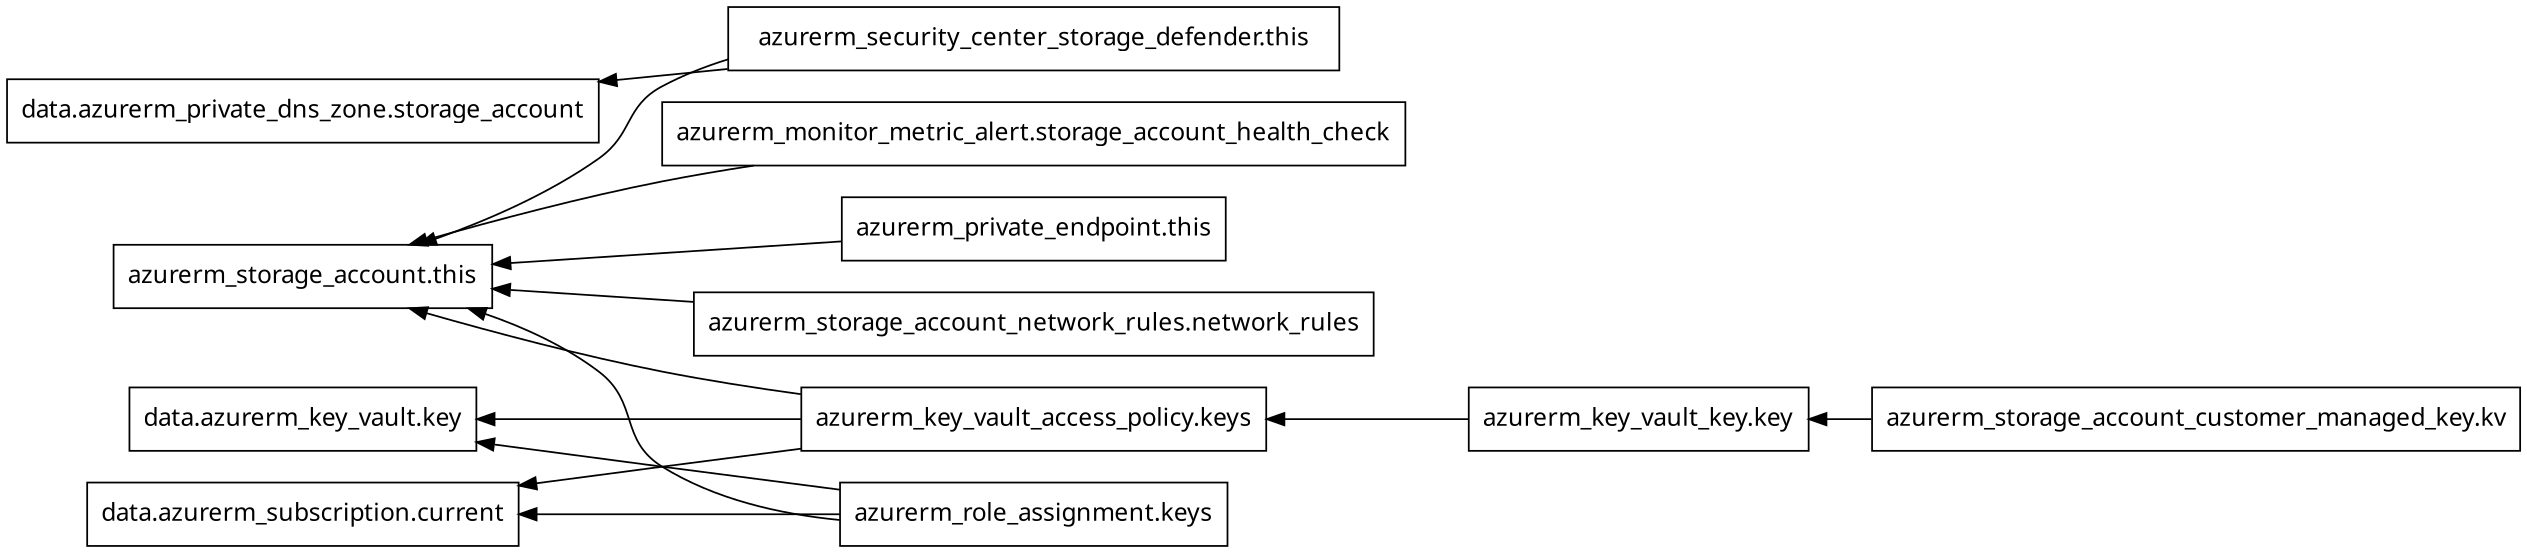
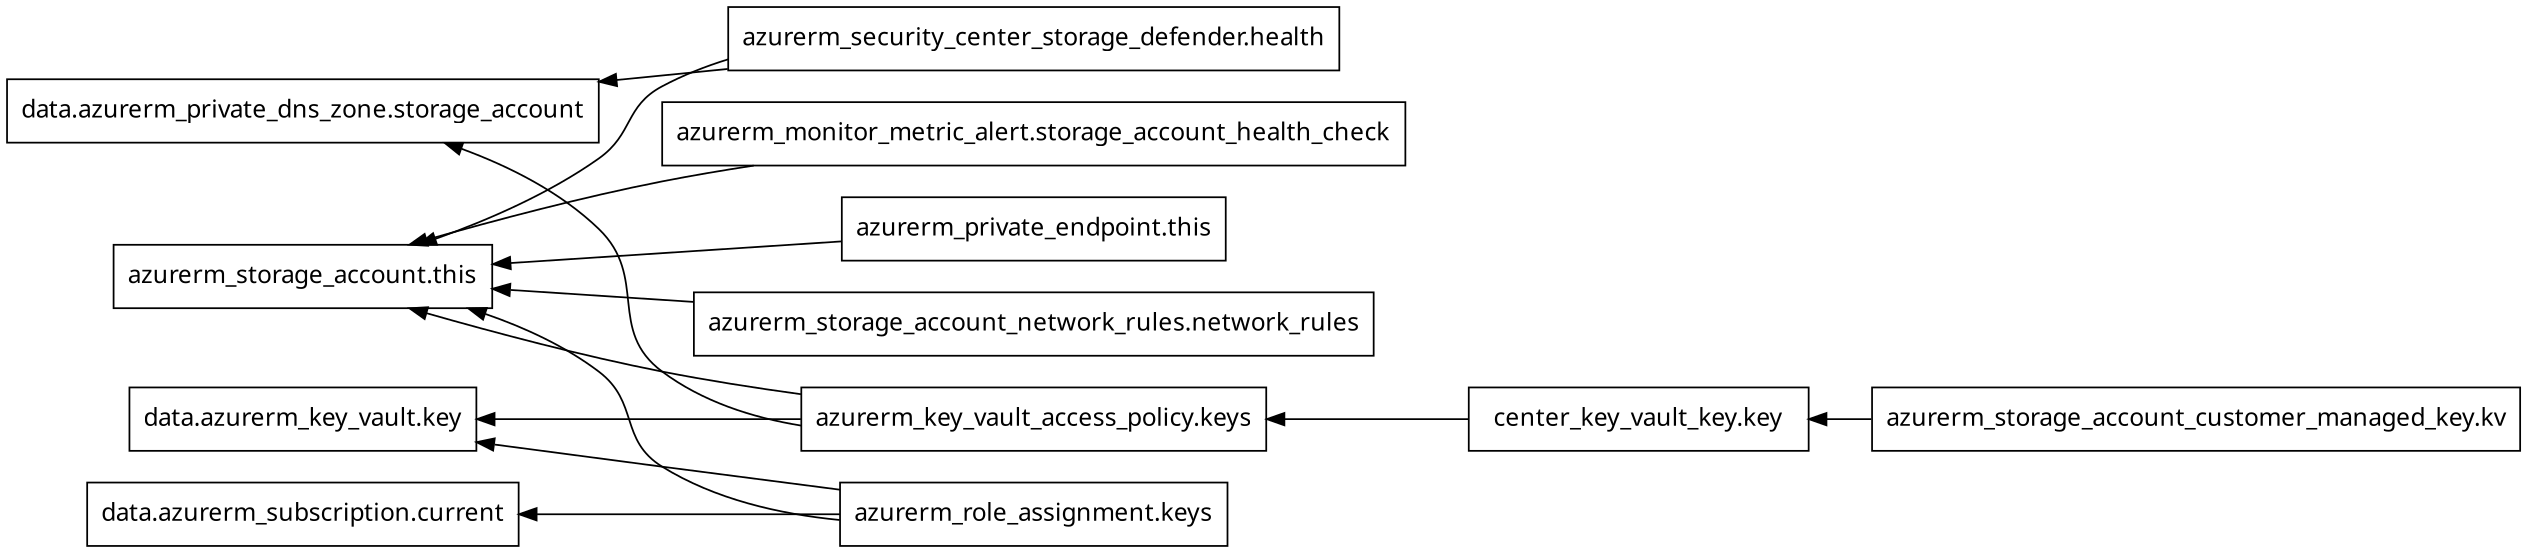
(1034, 39) -> (1034, 39)
(1639, 419) -> (1639, 419)
(709, 461) -> (629, 309)
